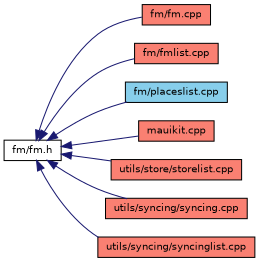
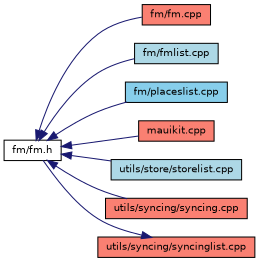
(176, 54) -> (176, 54)
(176, 170) -> (176, 170)
(65, 207) -> (84, 209)
